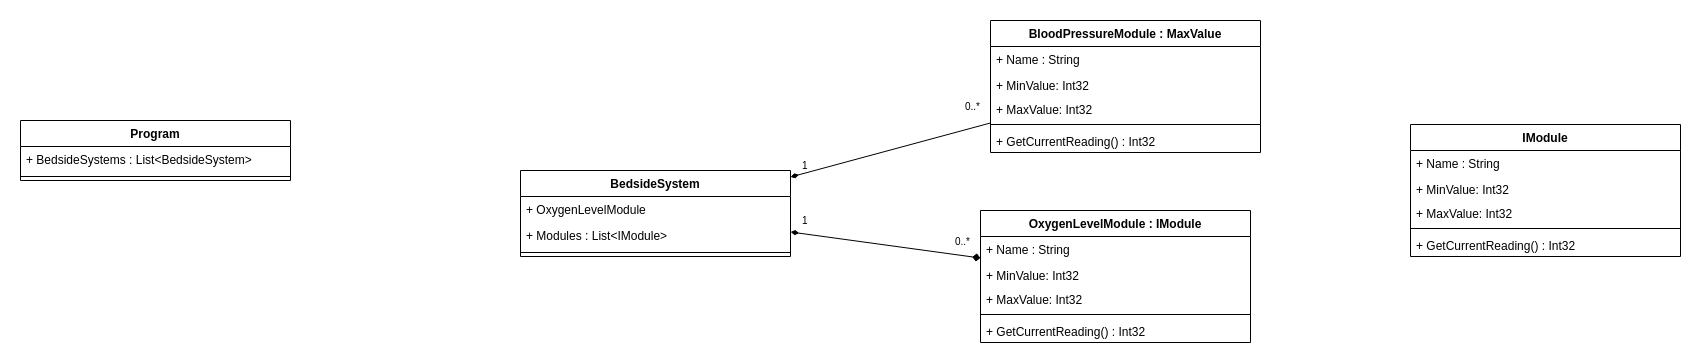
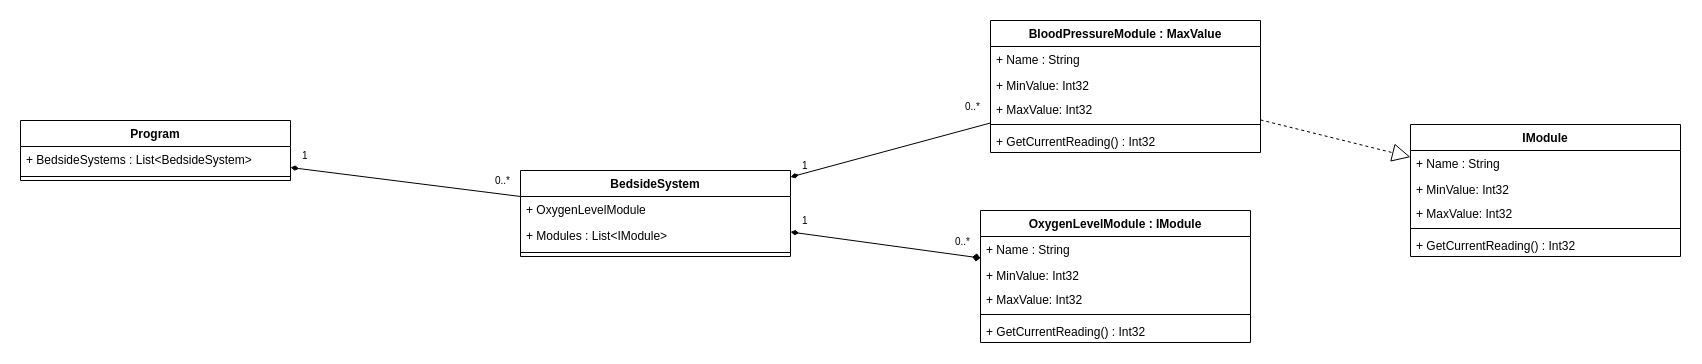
none -> (1328, 137)
none -> (408, 182)
